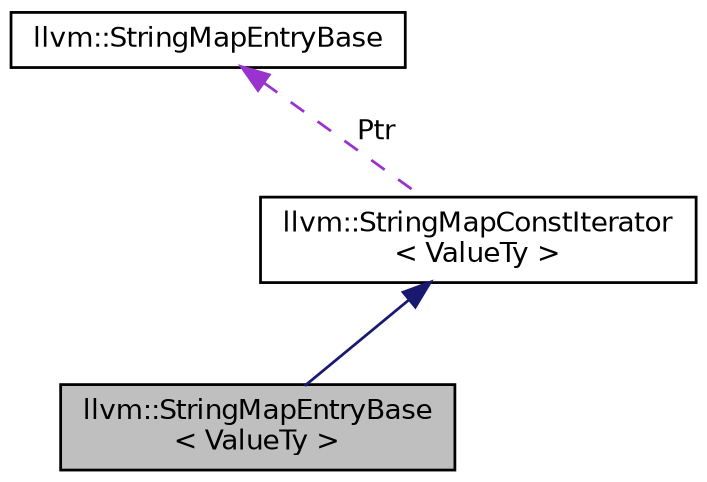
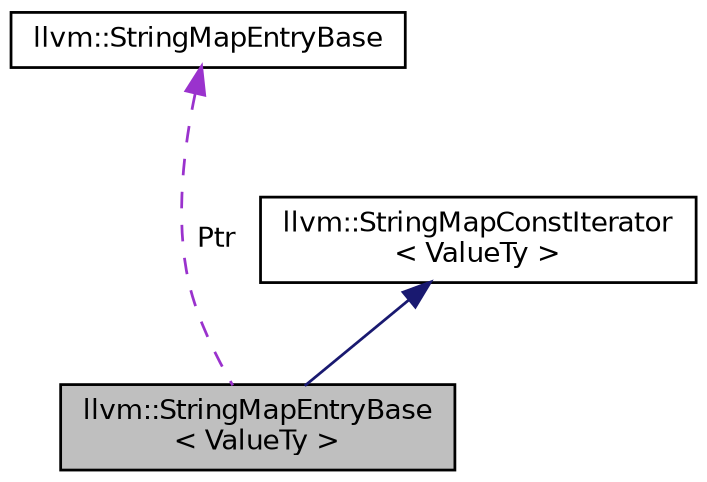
(344, 141) -> (183, 244)
